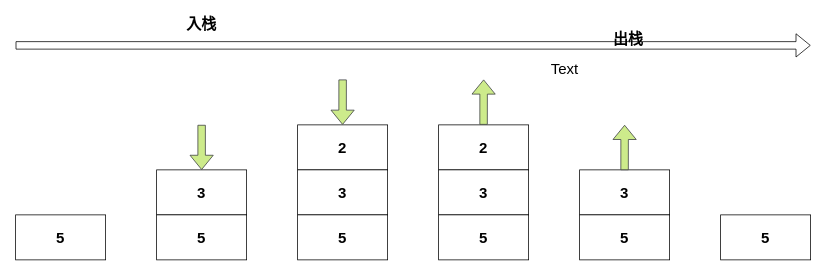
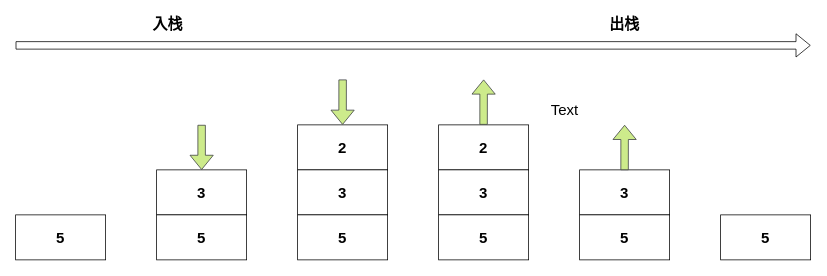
(201, 23) -> (168, 23)
(628, 38) -> (624, 23)
(568, 69) -> (568, 110)
